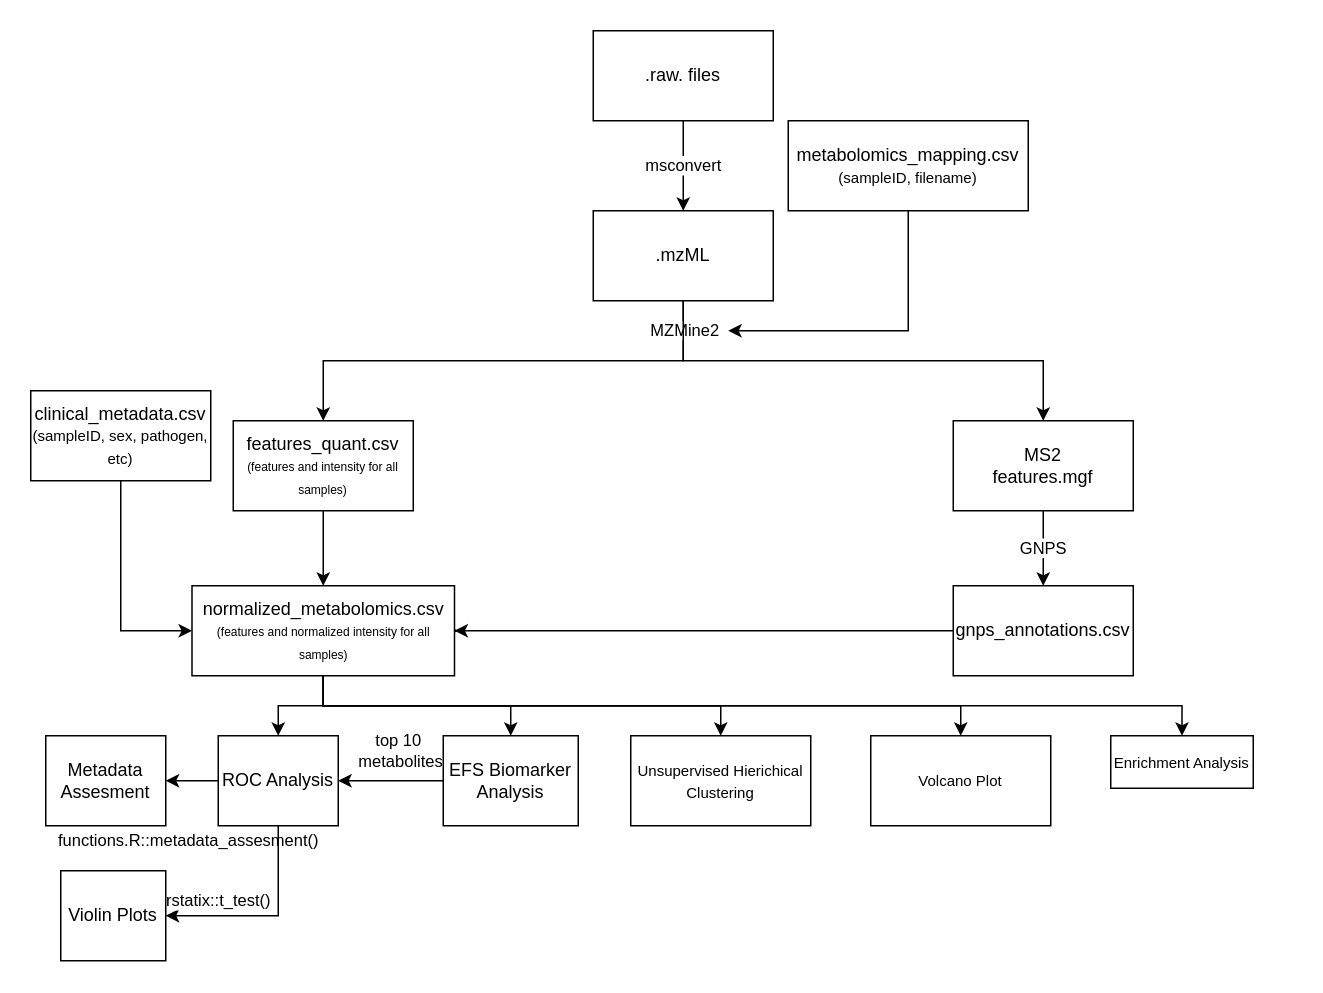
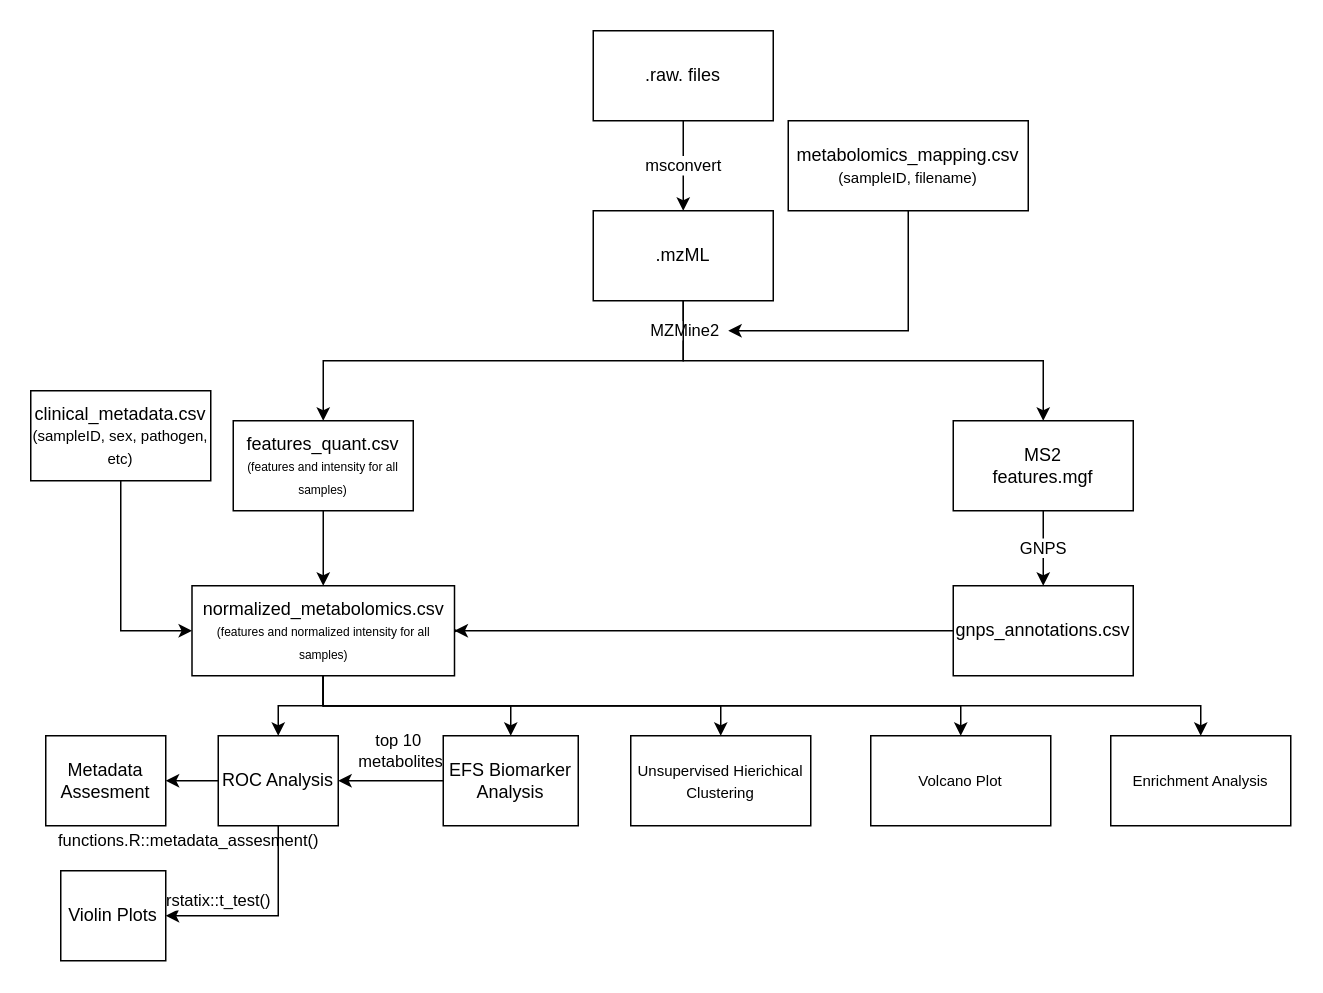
(1182, 762) -> (1201, 781)
